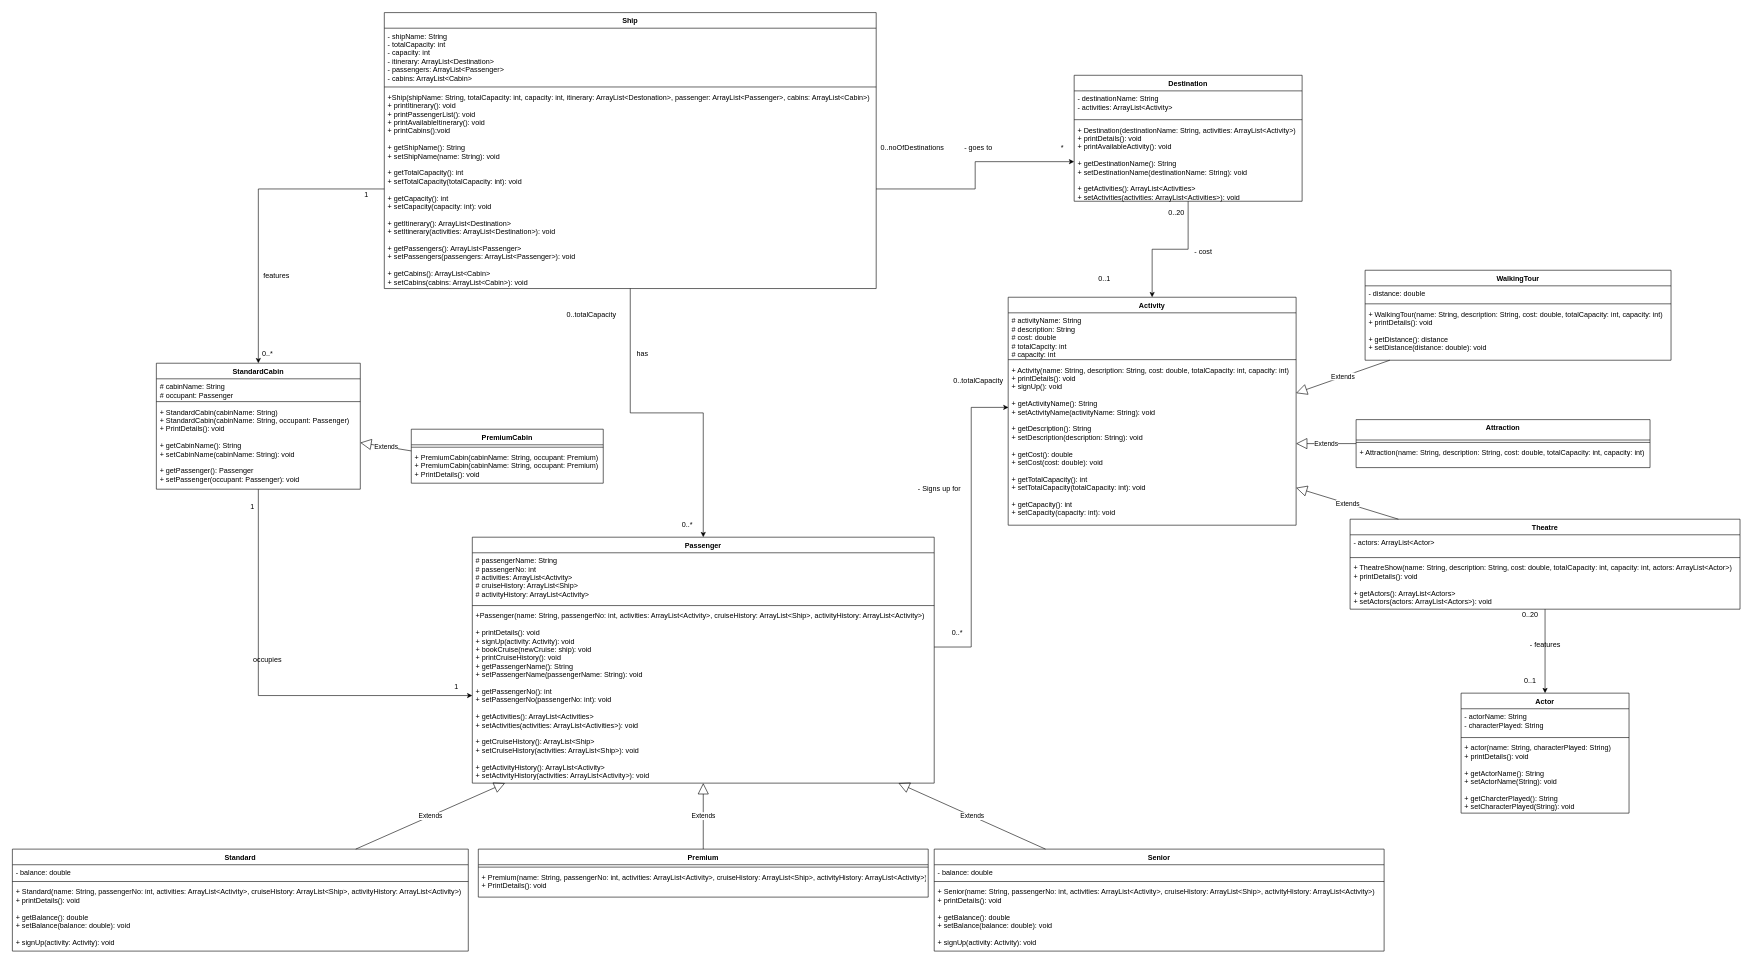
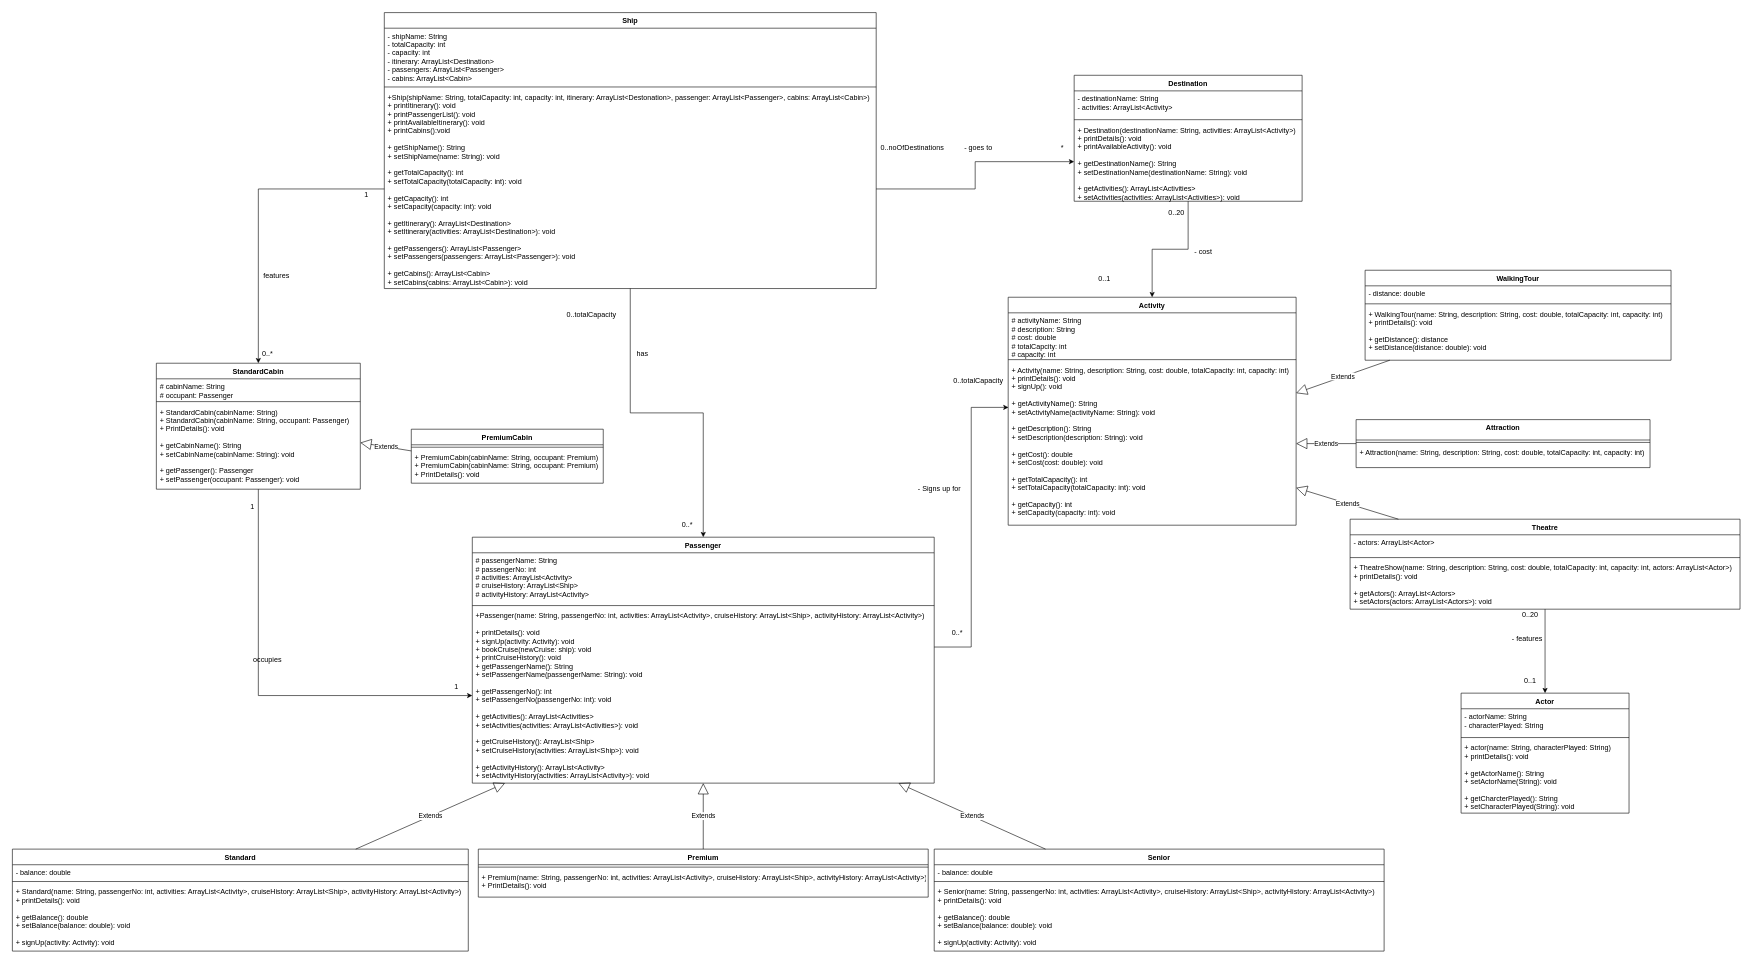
(1545, 645) -> (1527, 639)
